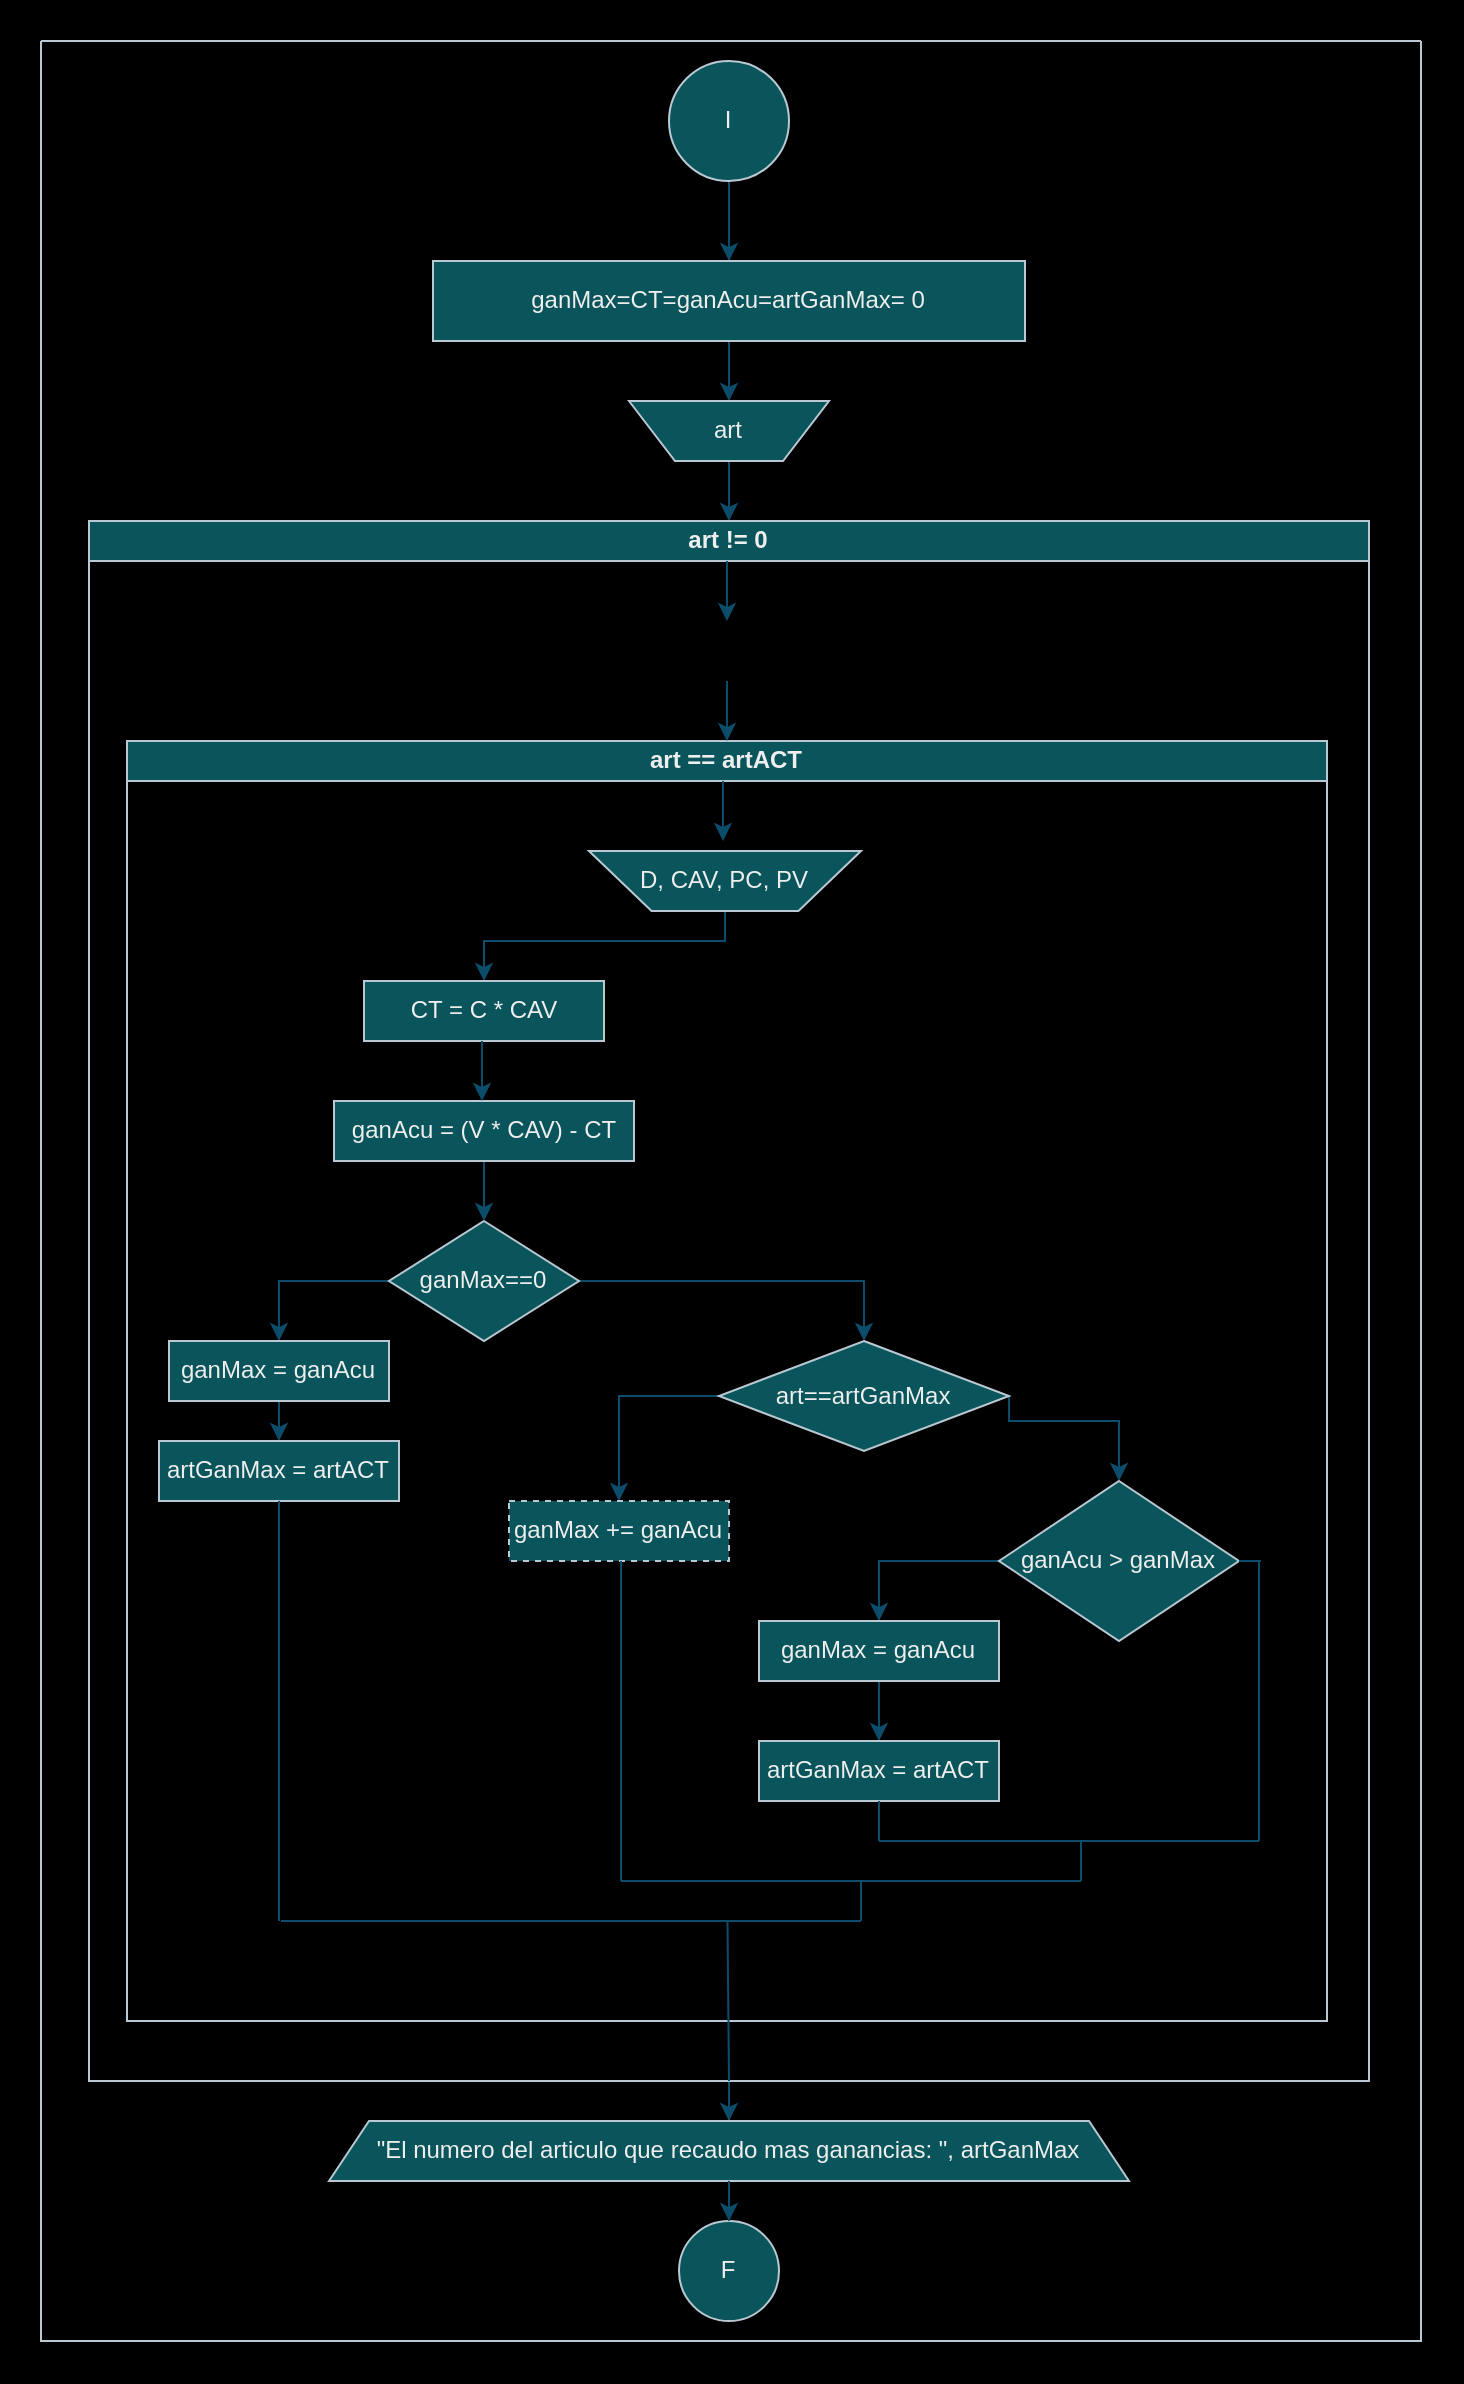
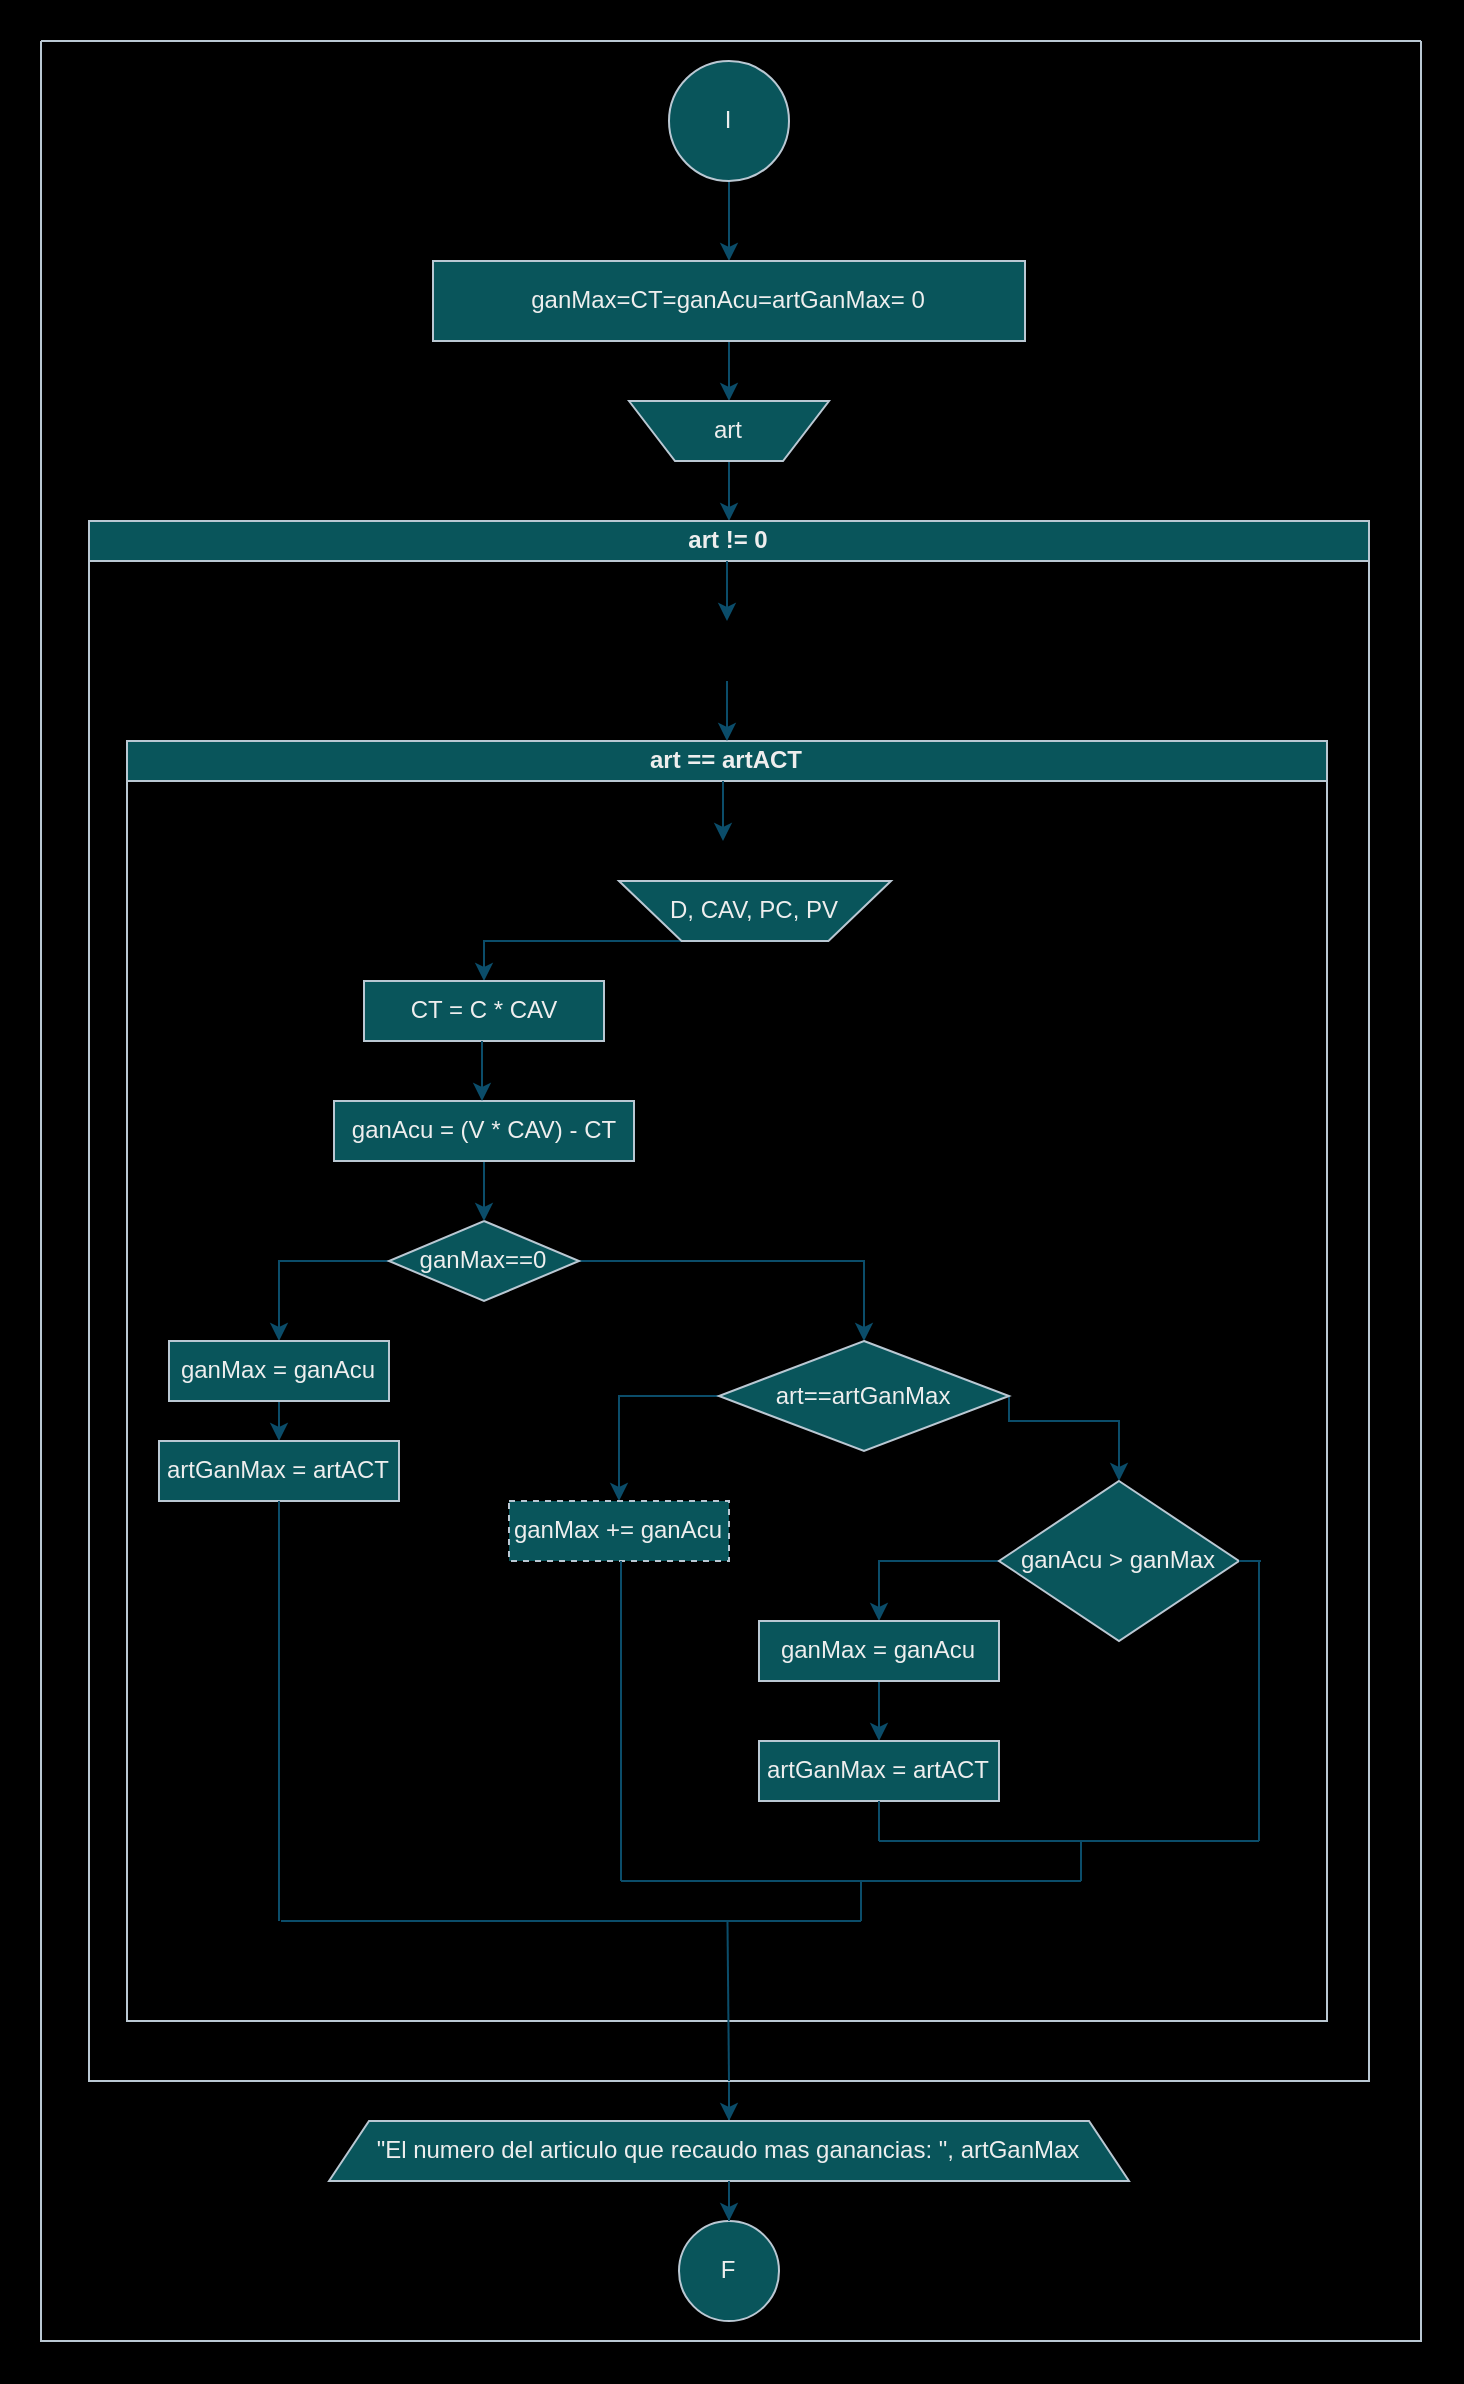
(725, 881) -> (755, 911)
(484, 1281) -> (484, 1261)
